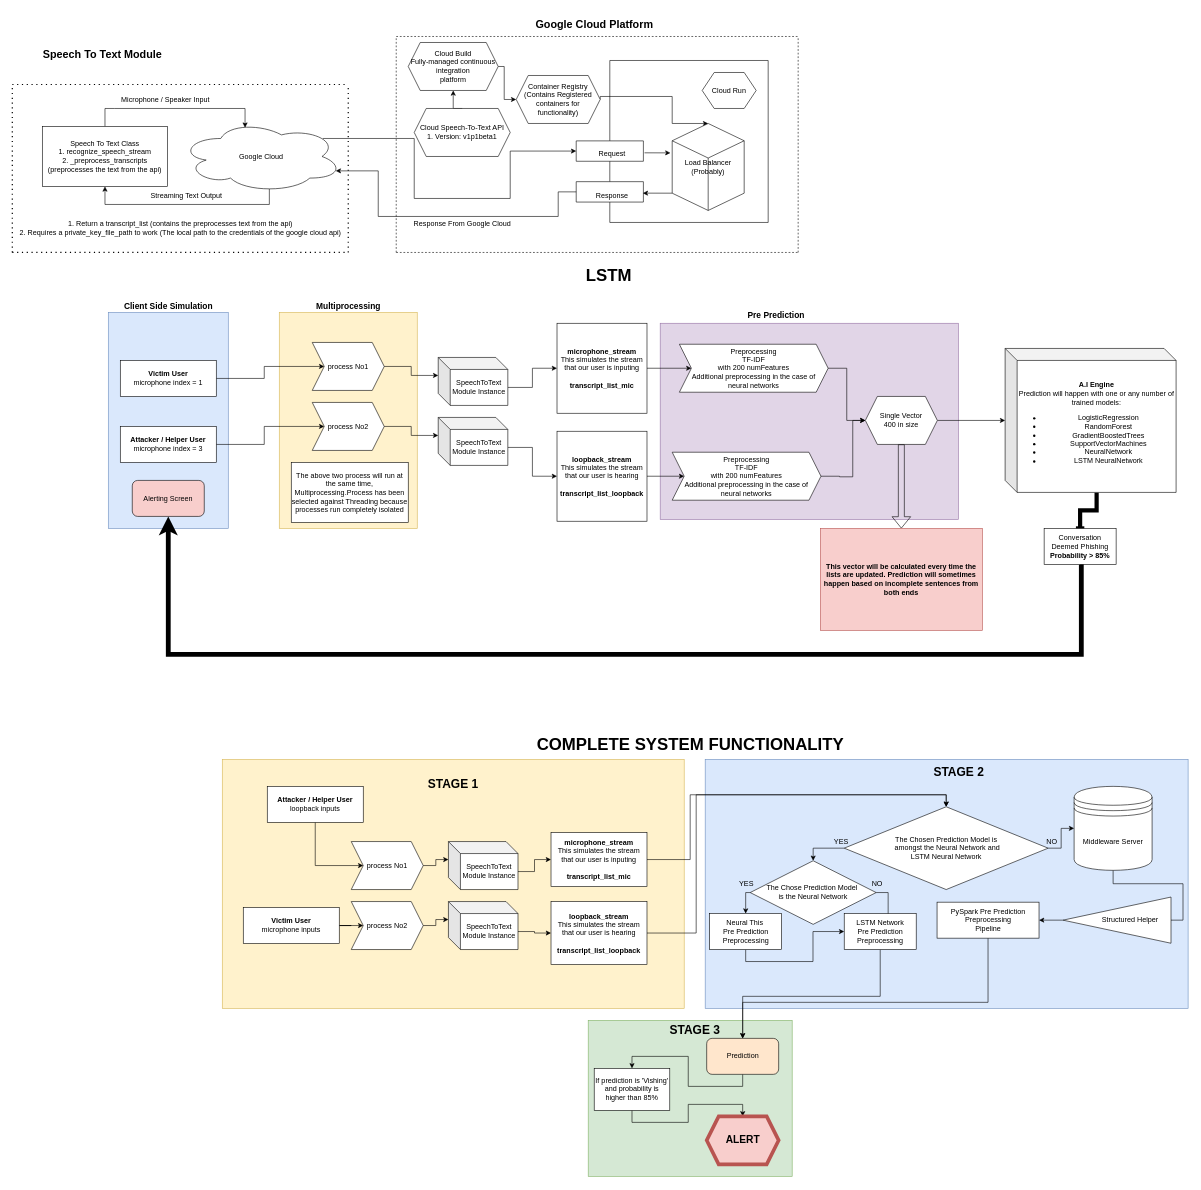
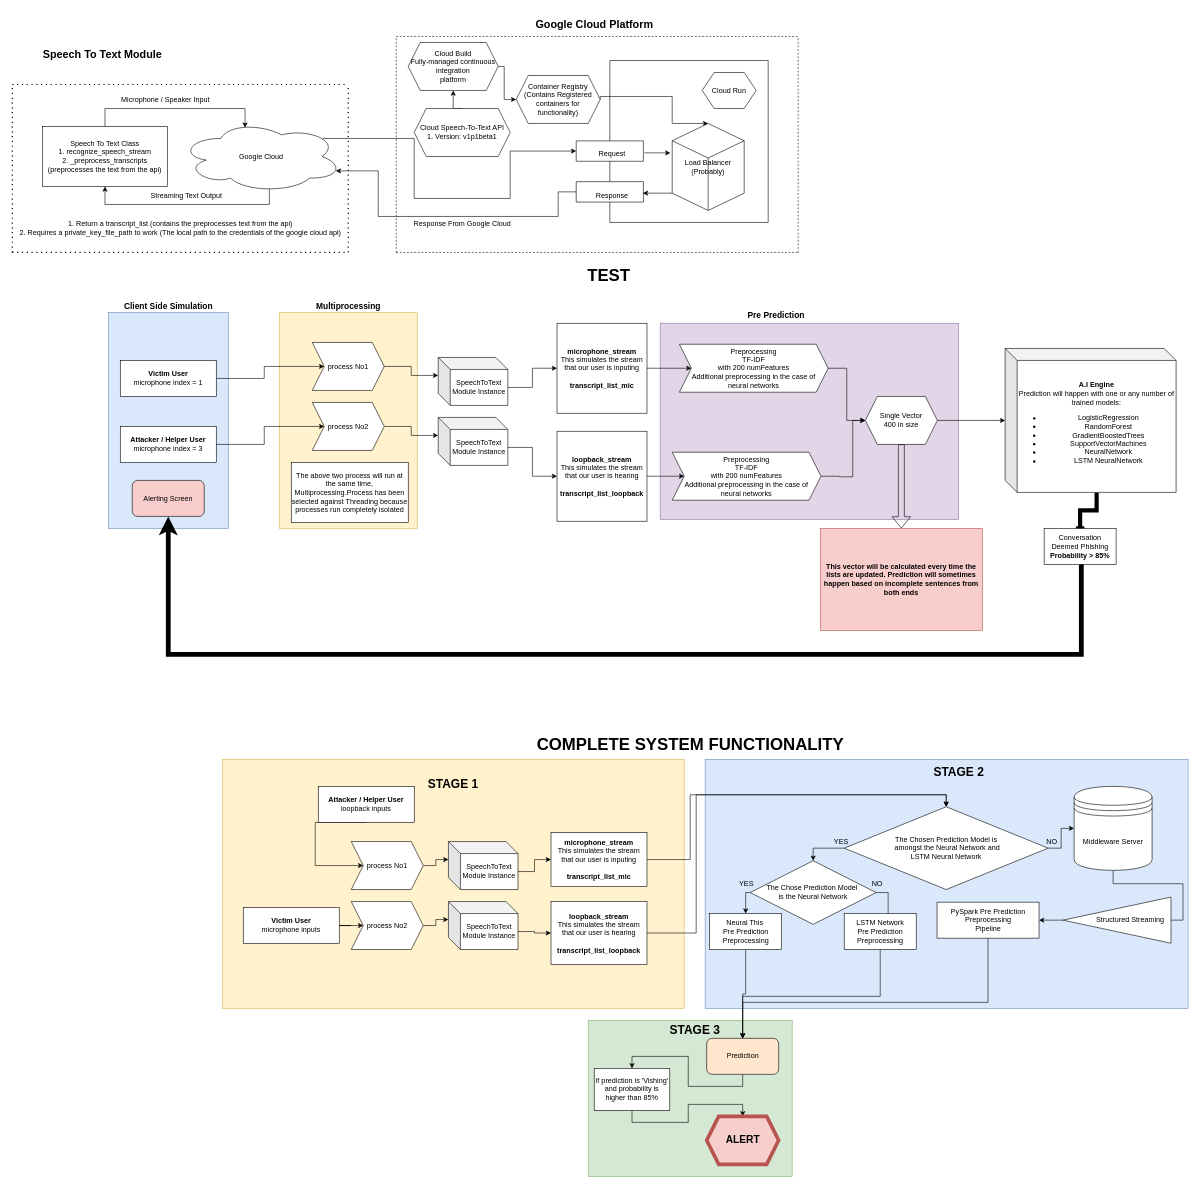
(609, 275) -> (609, 275)
(315, 804) -> (366, 804)
(1118, 920) -> (1118, 920)
(779, 962) -> (746, 978)
